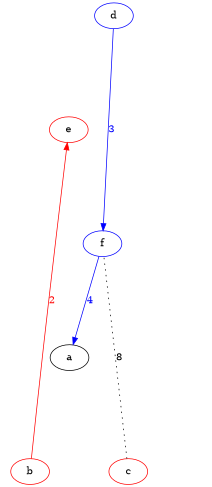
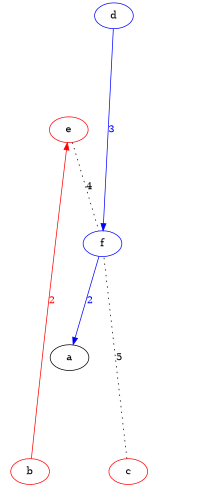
none -> (86, 187)
(90, 301) -> (90, 301)
(120, 358) -> (120, 358)
